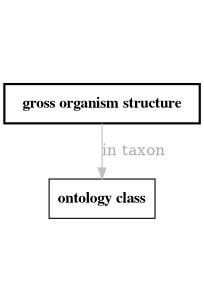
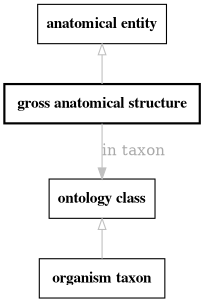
none -> (102, 24)
(102, 104) -> (102, 104)
none -> (102, 278)
